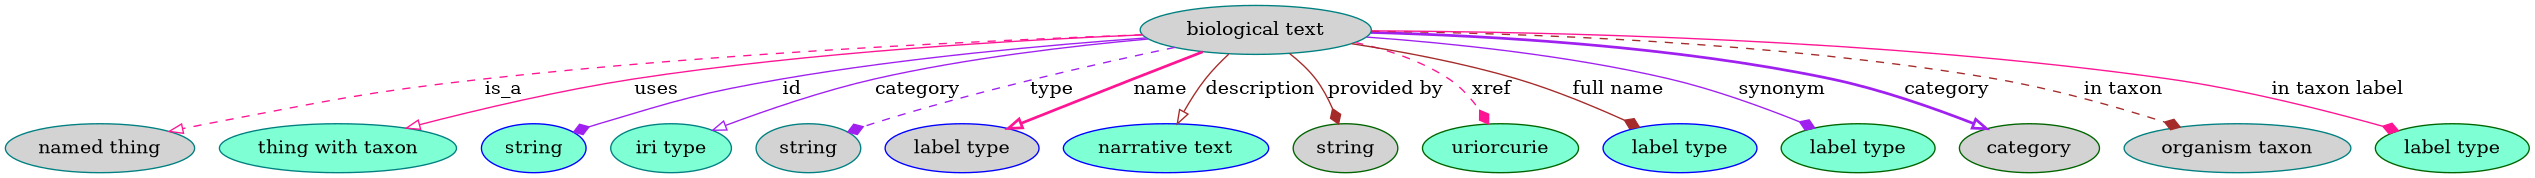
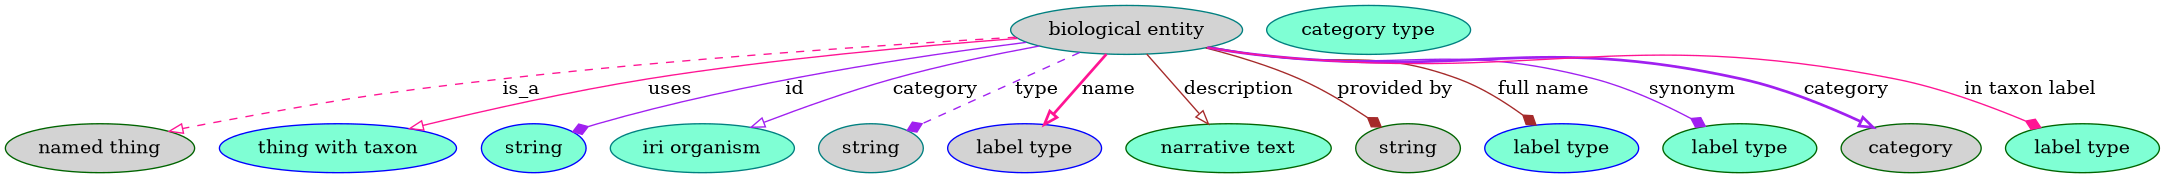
(1256, 30) -> (1127, 30)
none -> (1369, 30)
(100, 148) -> (100, 148)
(338, 148) -> (338, 148)
(671, 148) -> (702, 148)
(1166, 148) -> (1229, 148)
(1500, 148) -> none
(2237, 148) -> none
